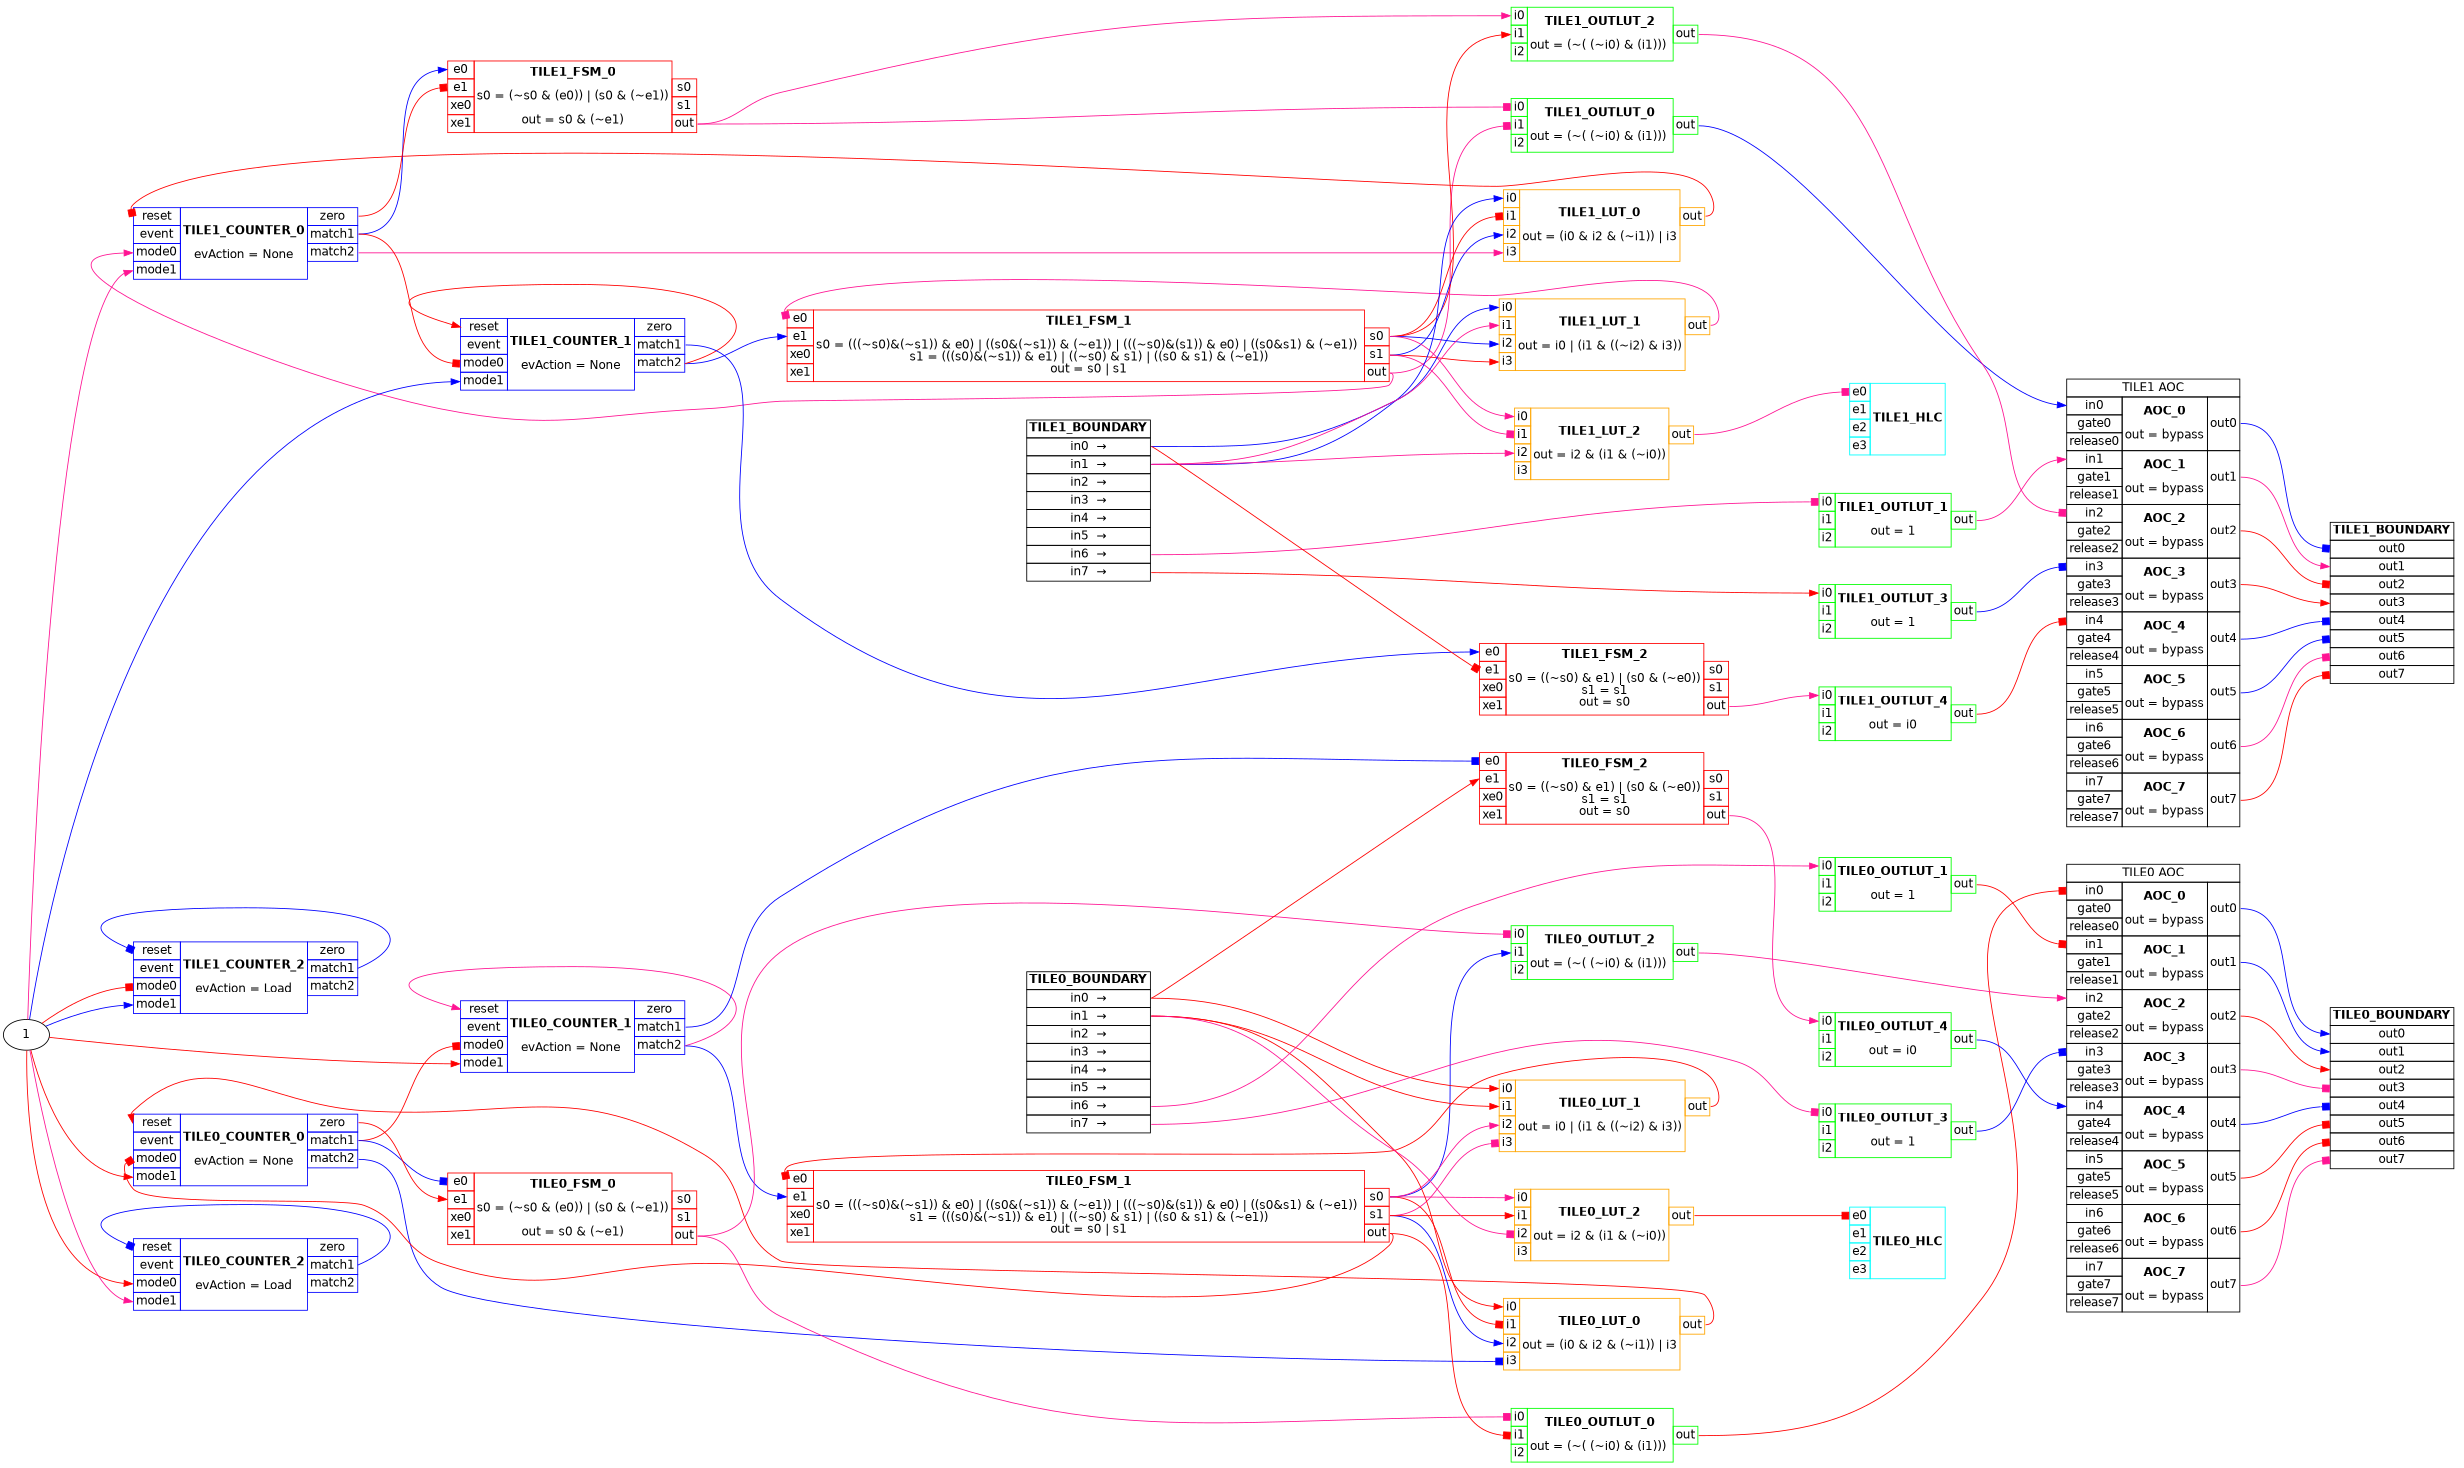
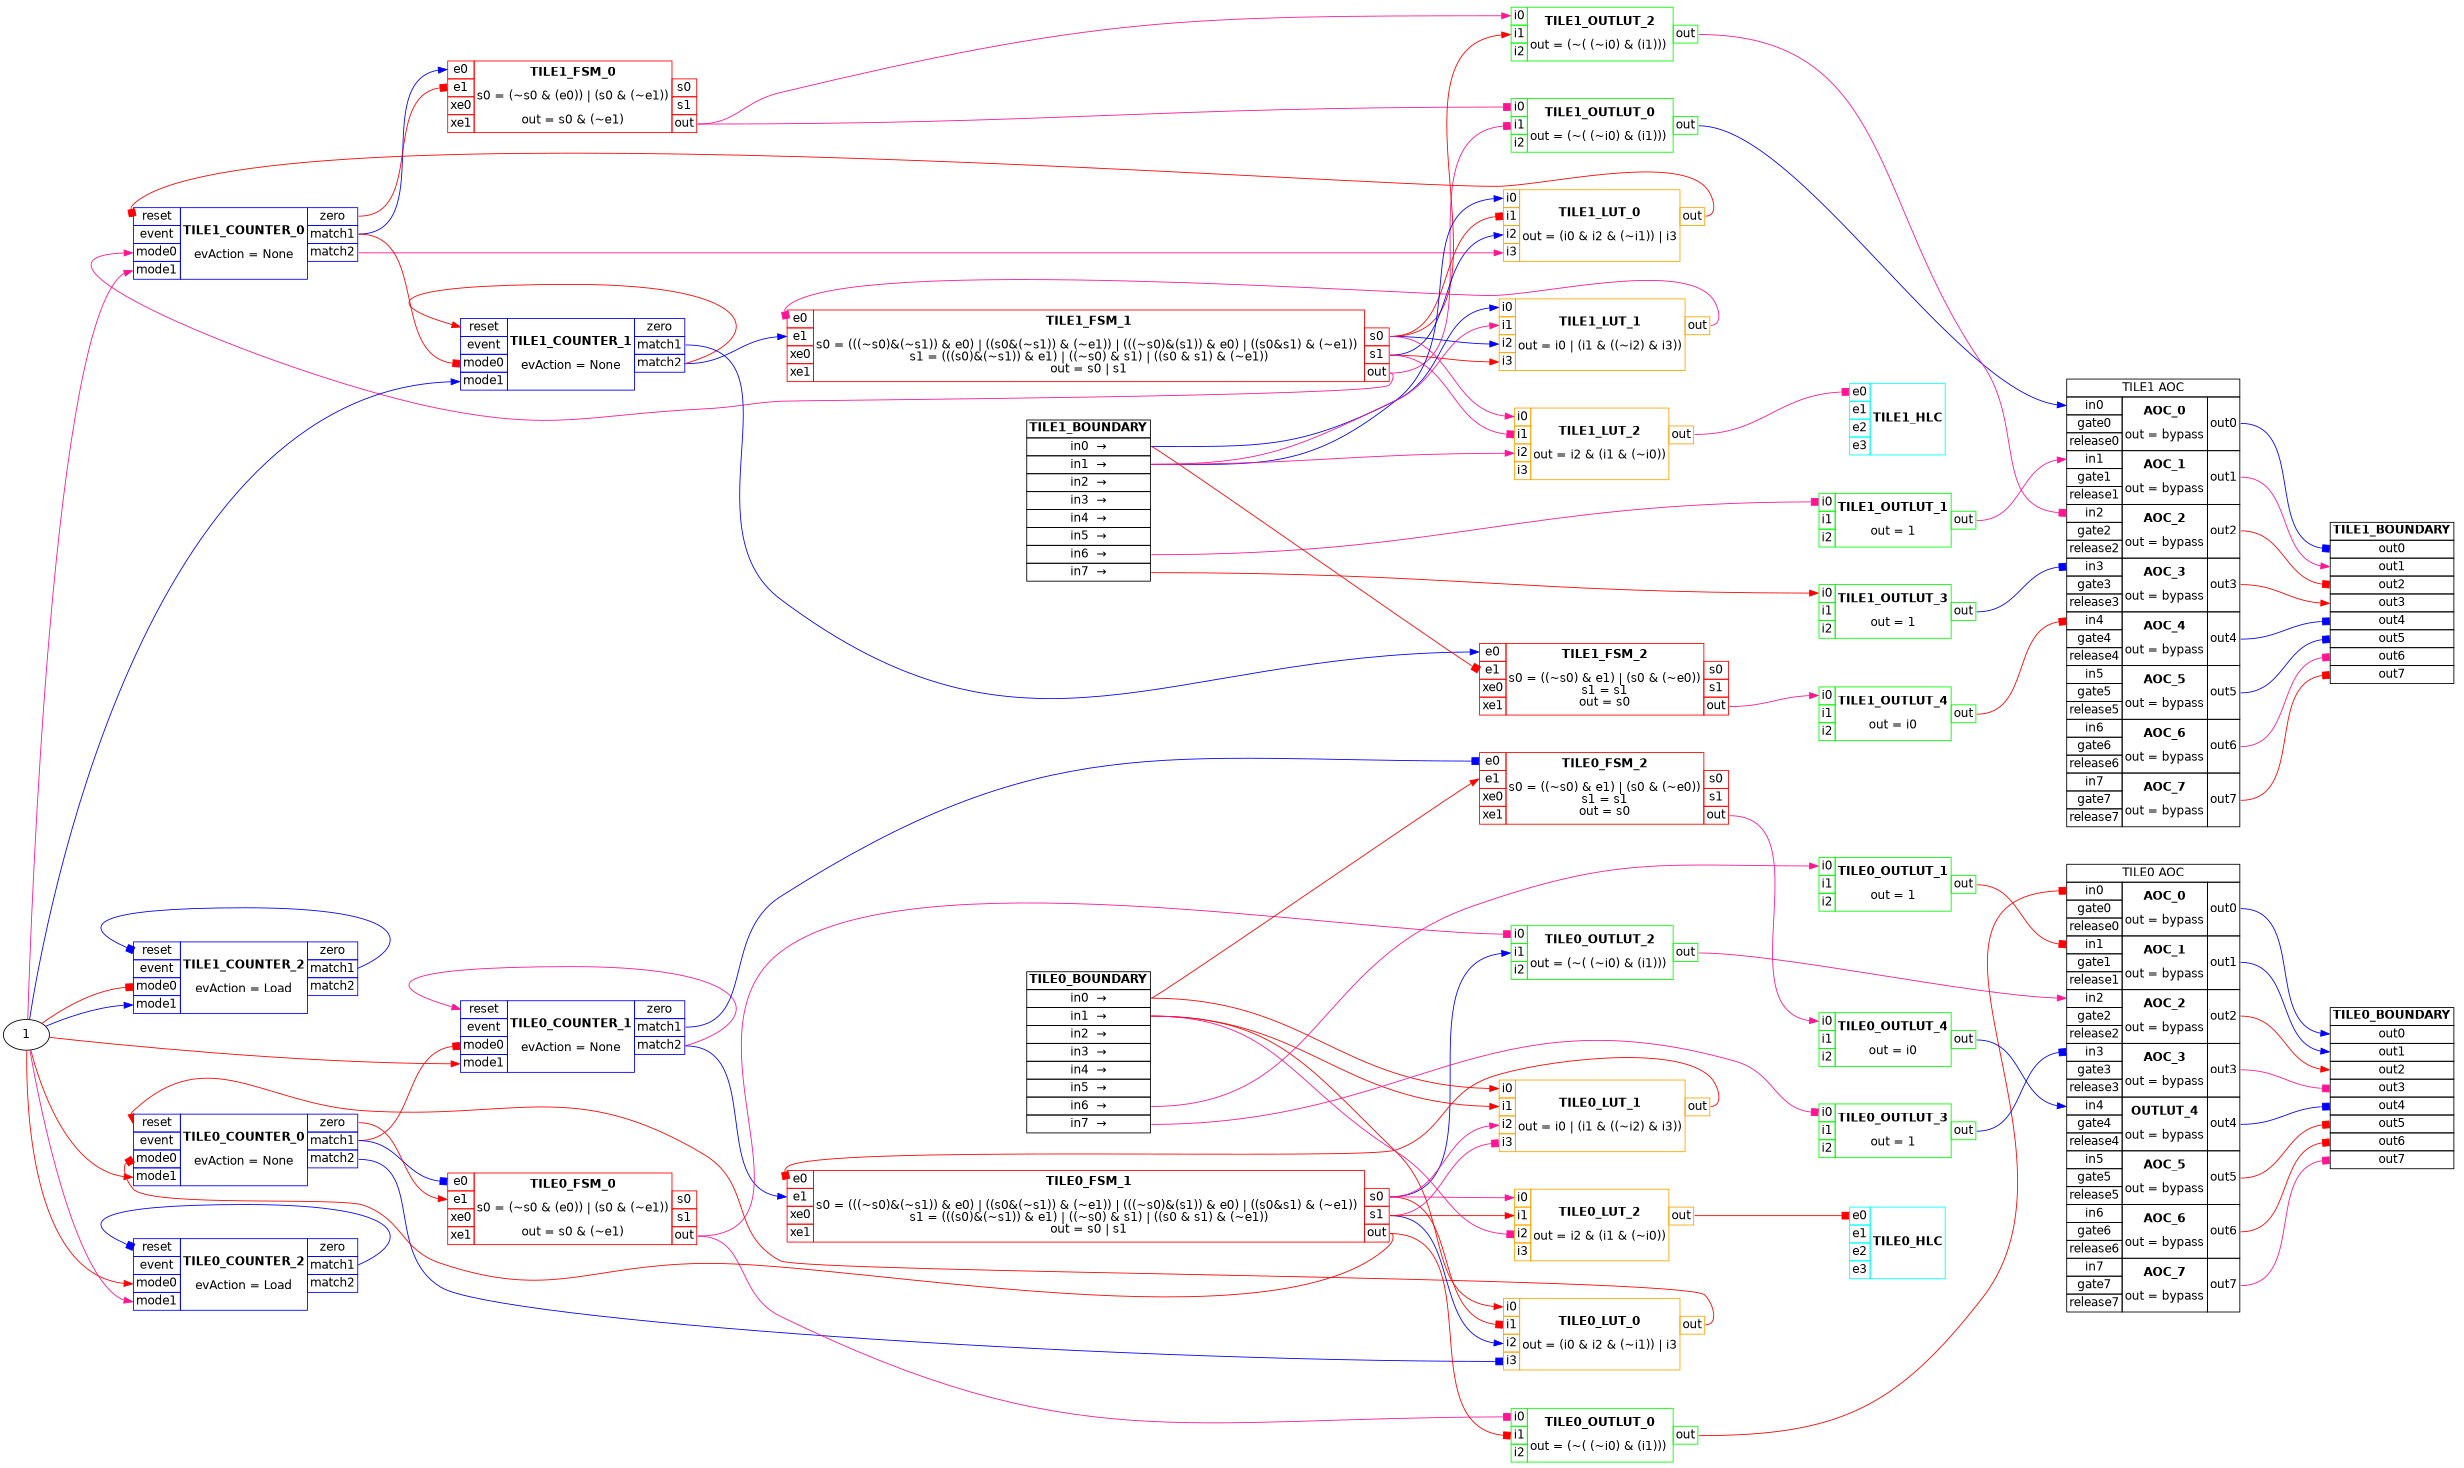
(2165, 1111) -> (2165, 1111)
